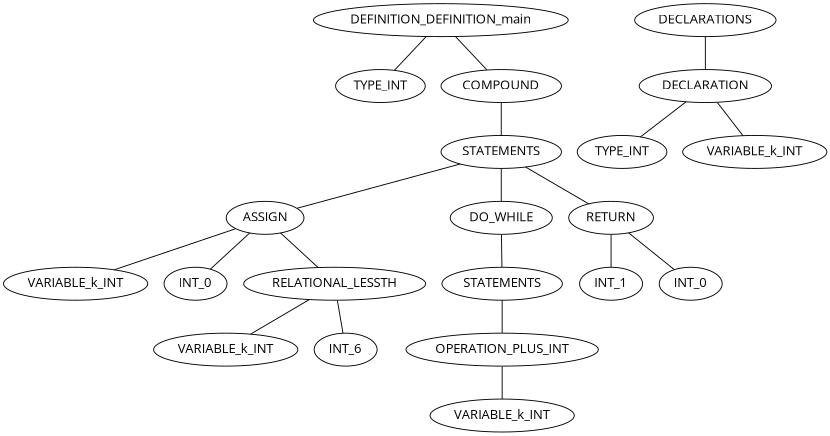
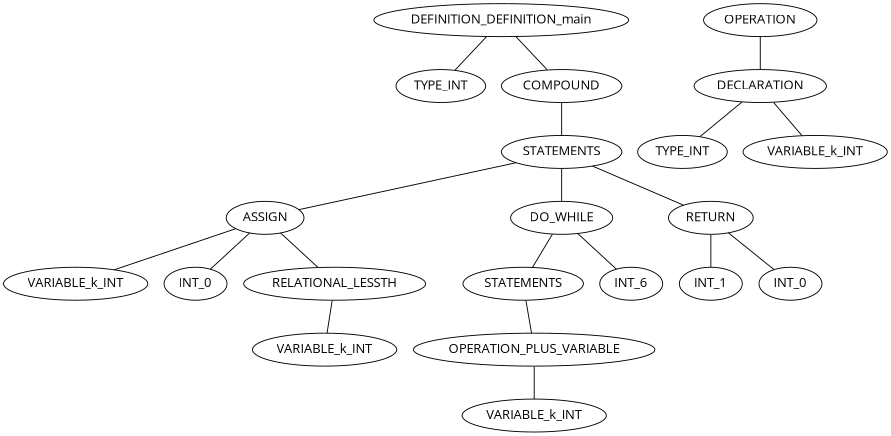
(705, 20) -> (760, 20)
(340, 317) -> (597, 251)
(502, 350) -> (534, 350)
